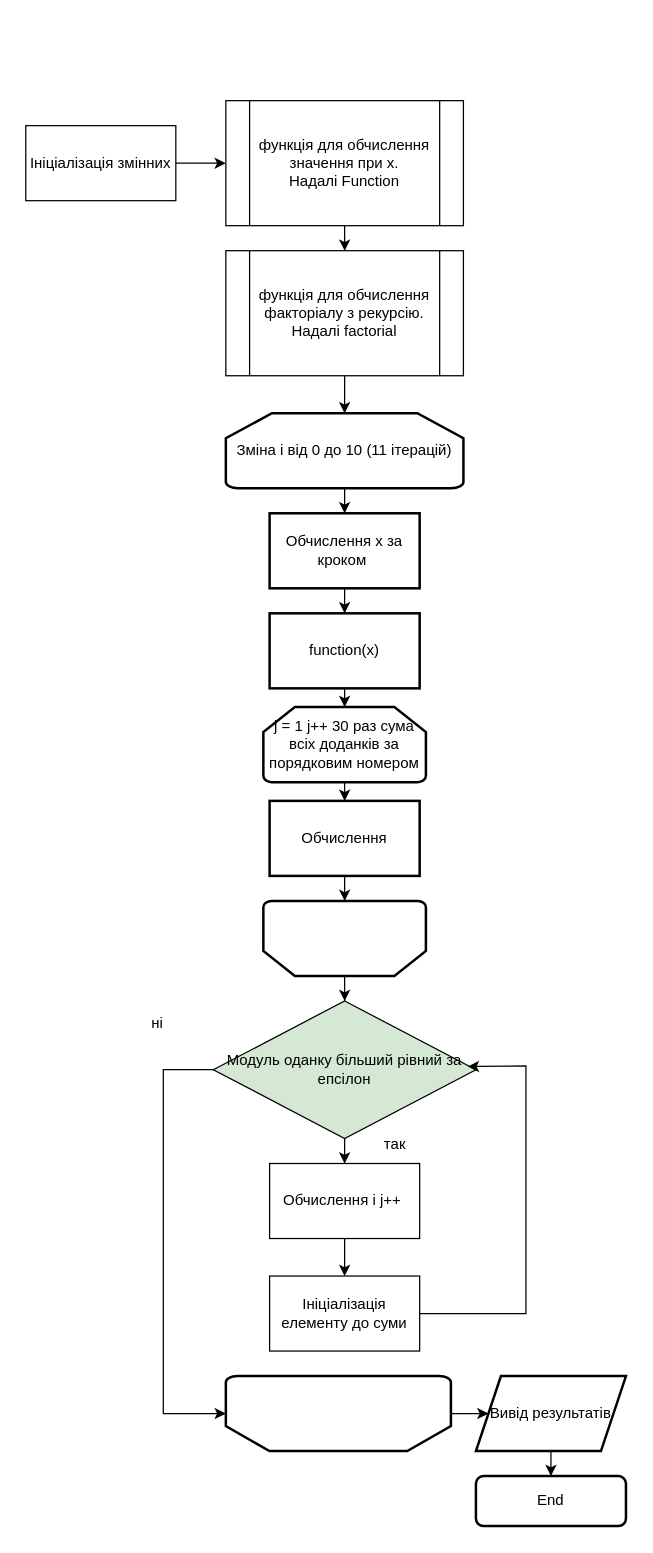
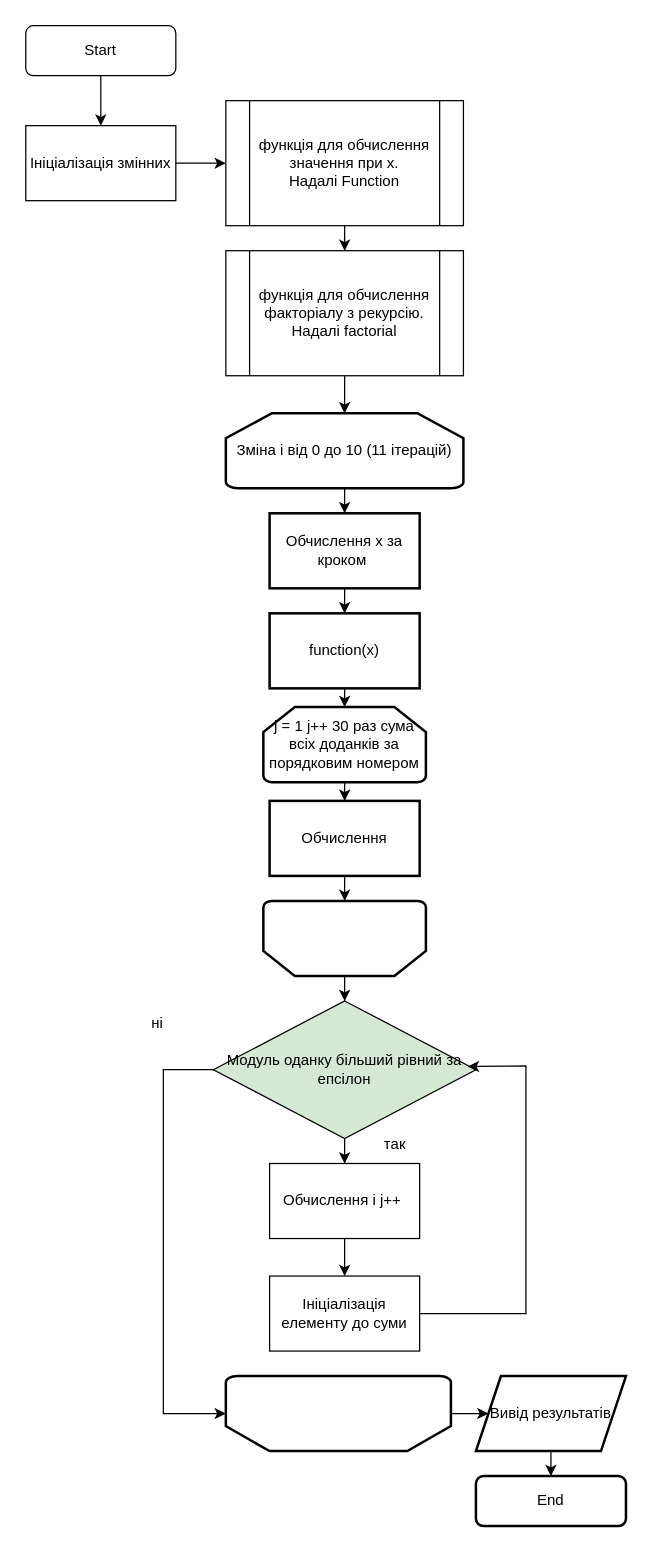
none -> (101, 51)
none -> (101, 97)
